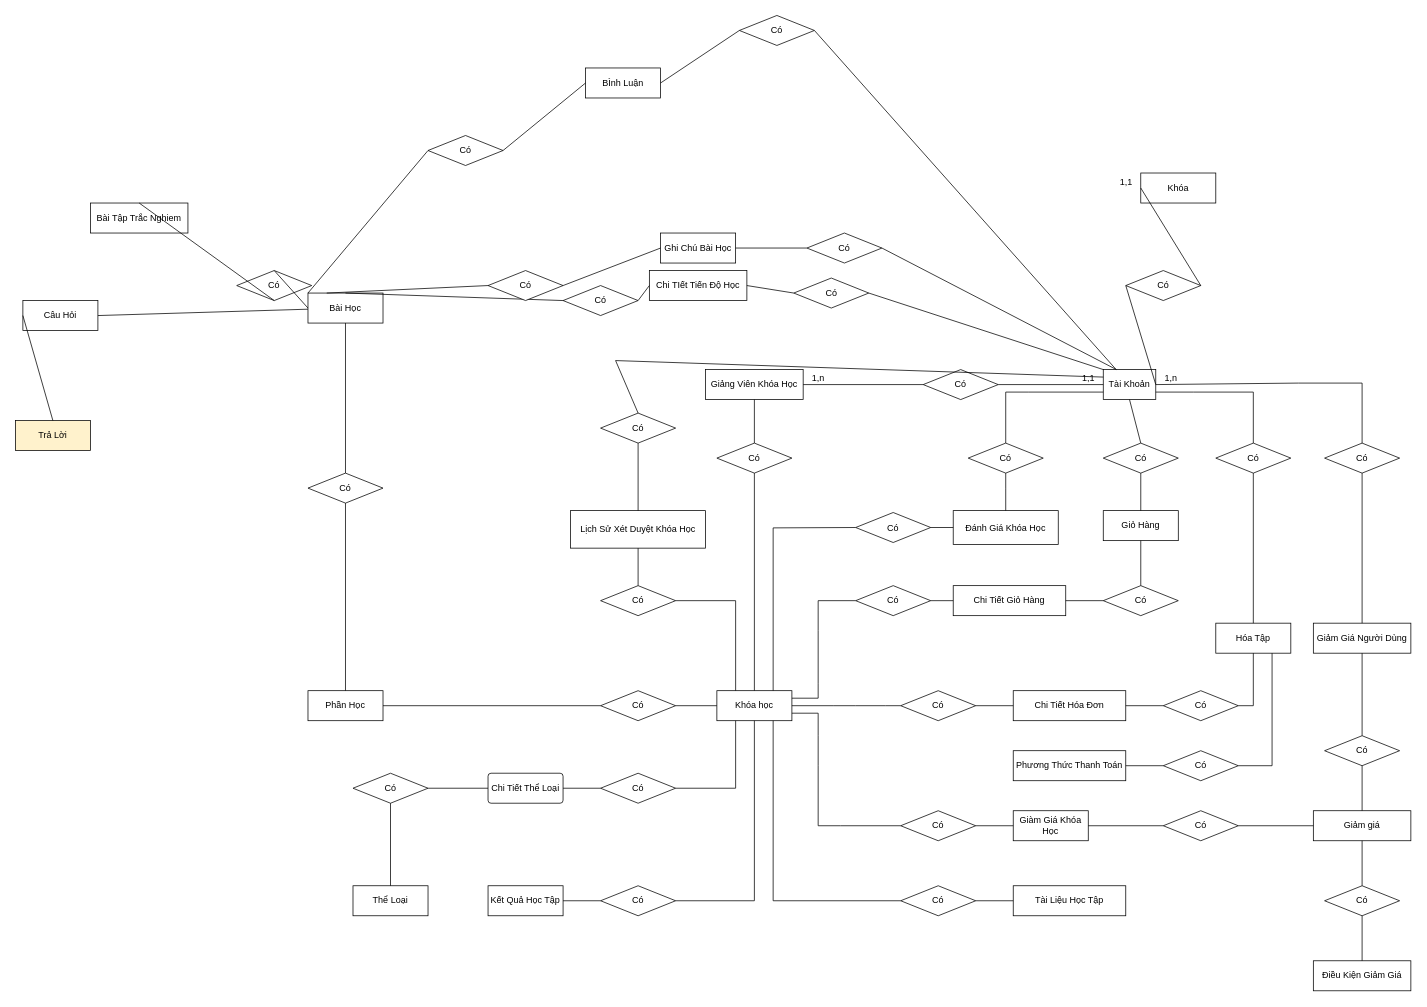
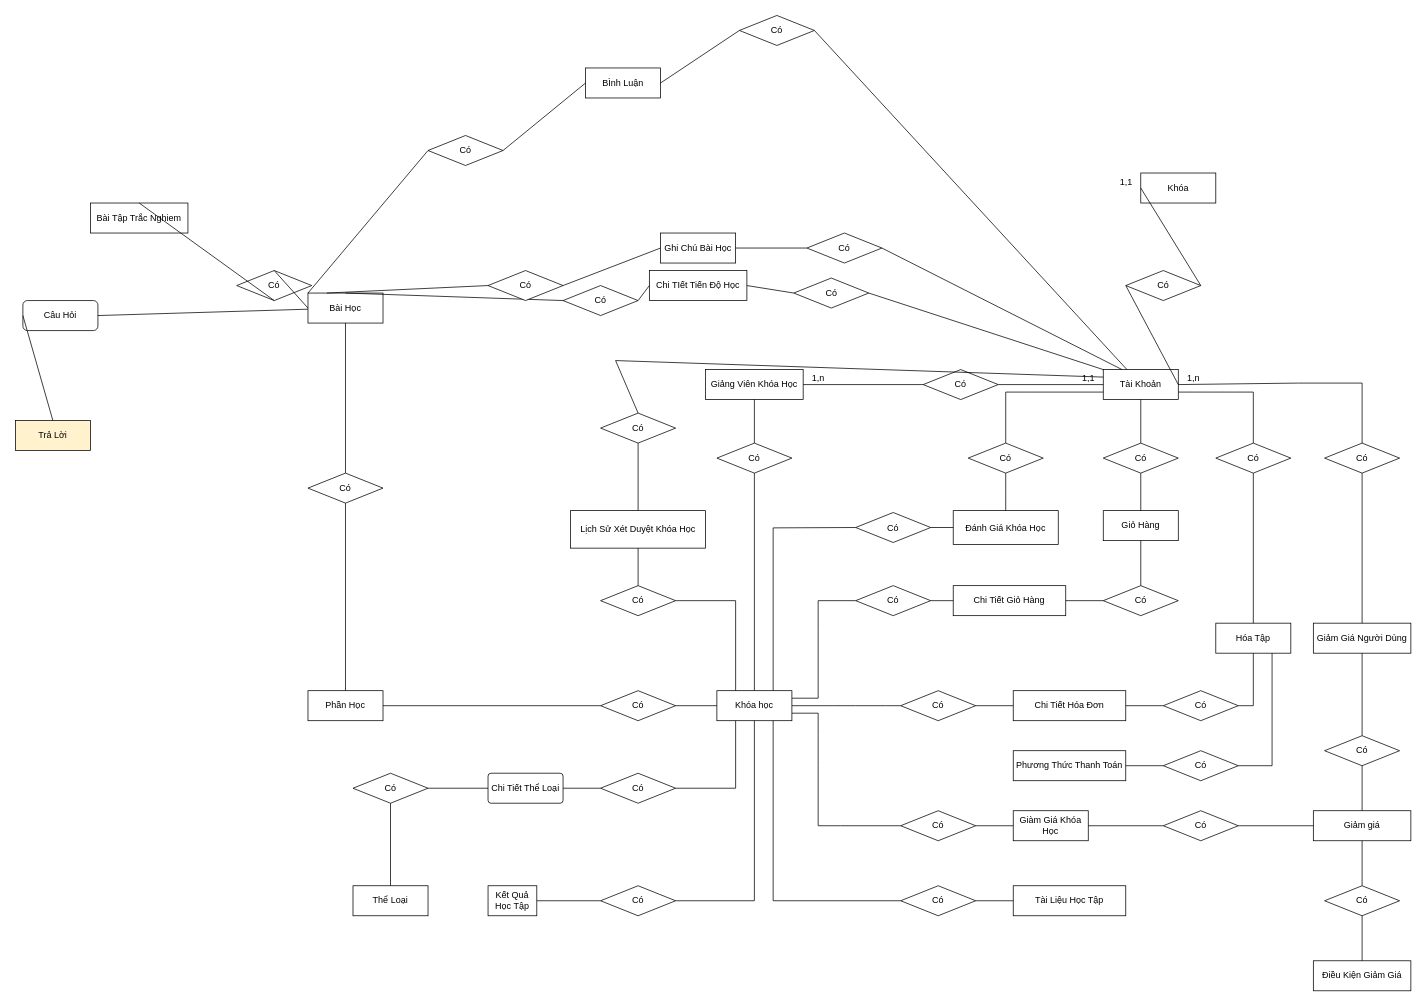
(60, 315) -> (60, 315)
(1129, 384) -> (1140, 384)
(525, 900) -> (512, 900)
